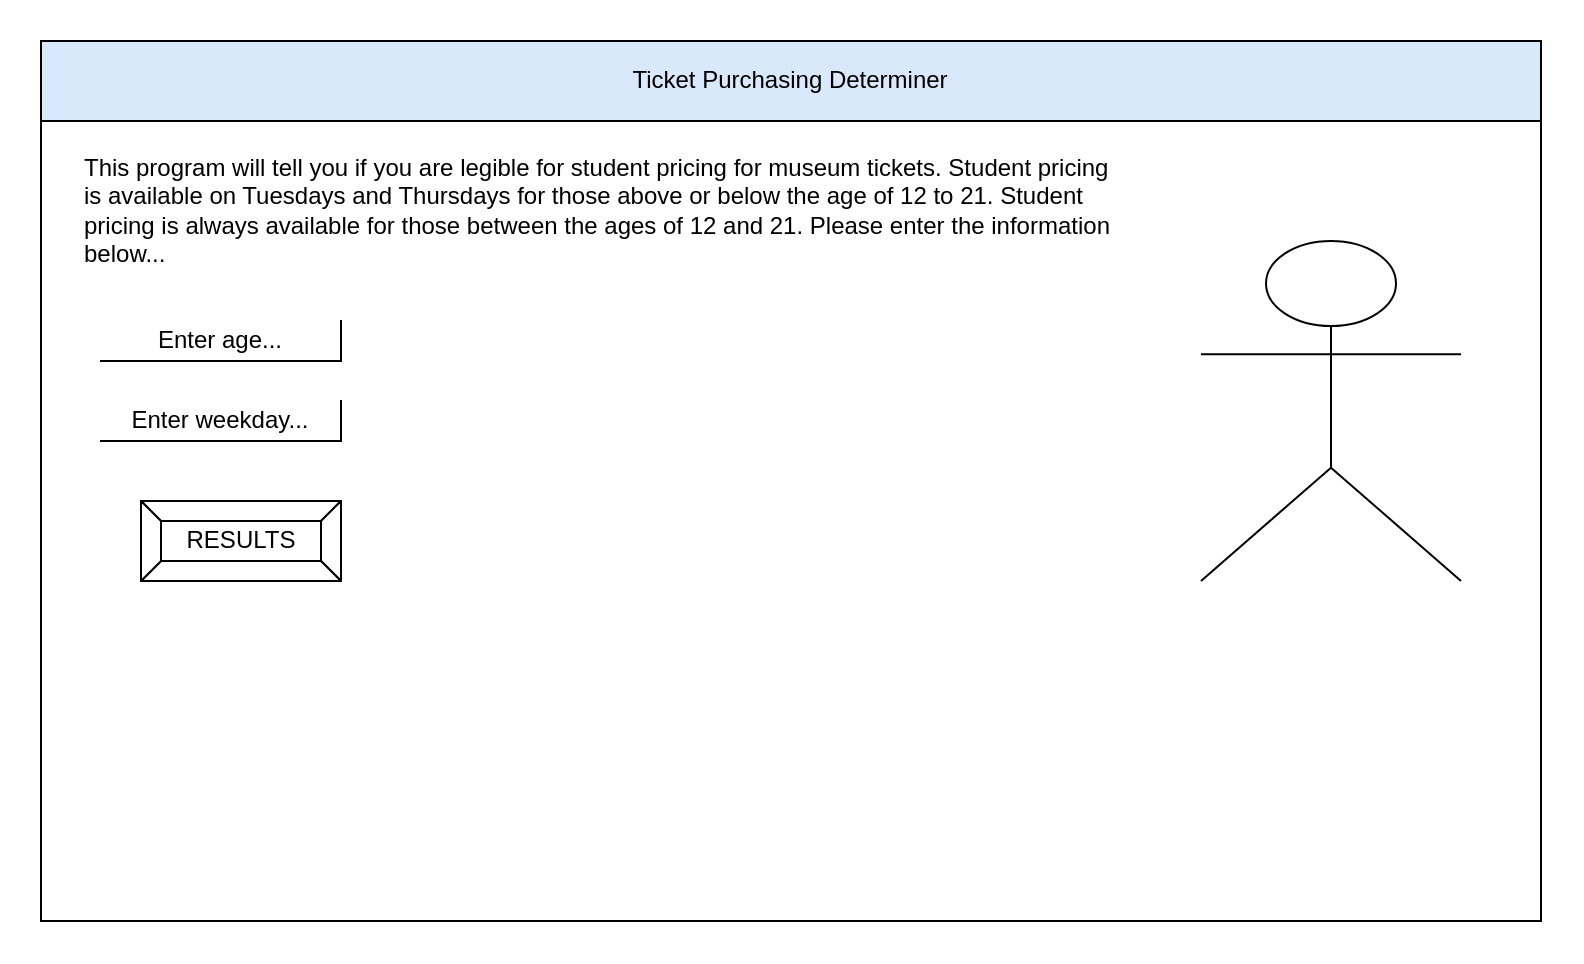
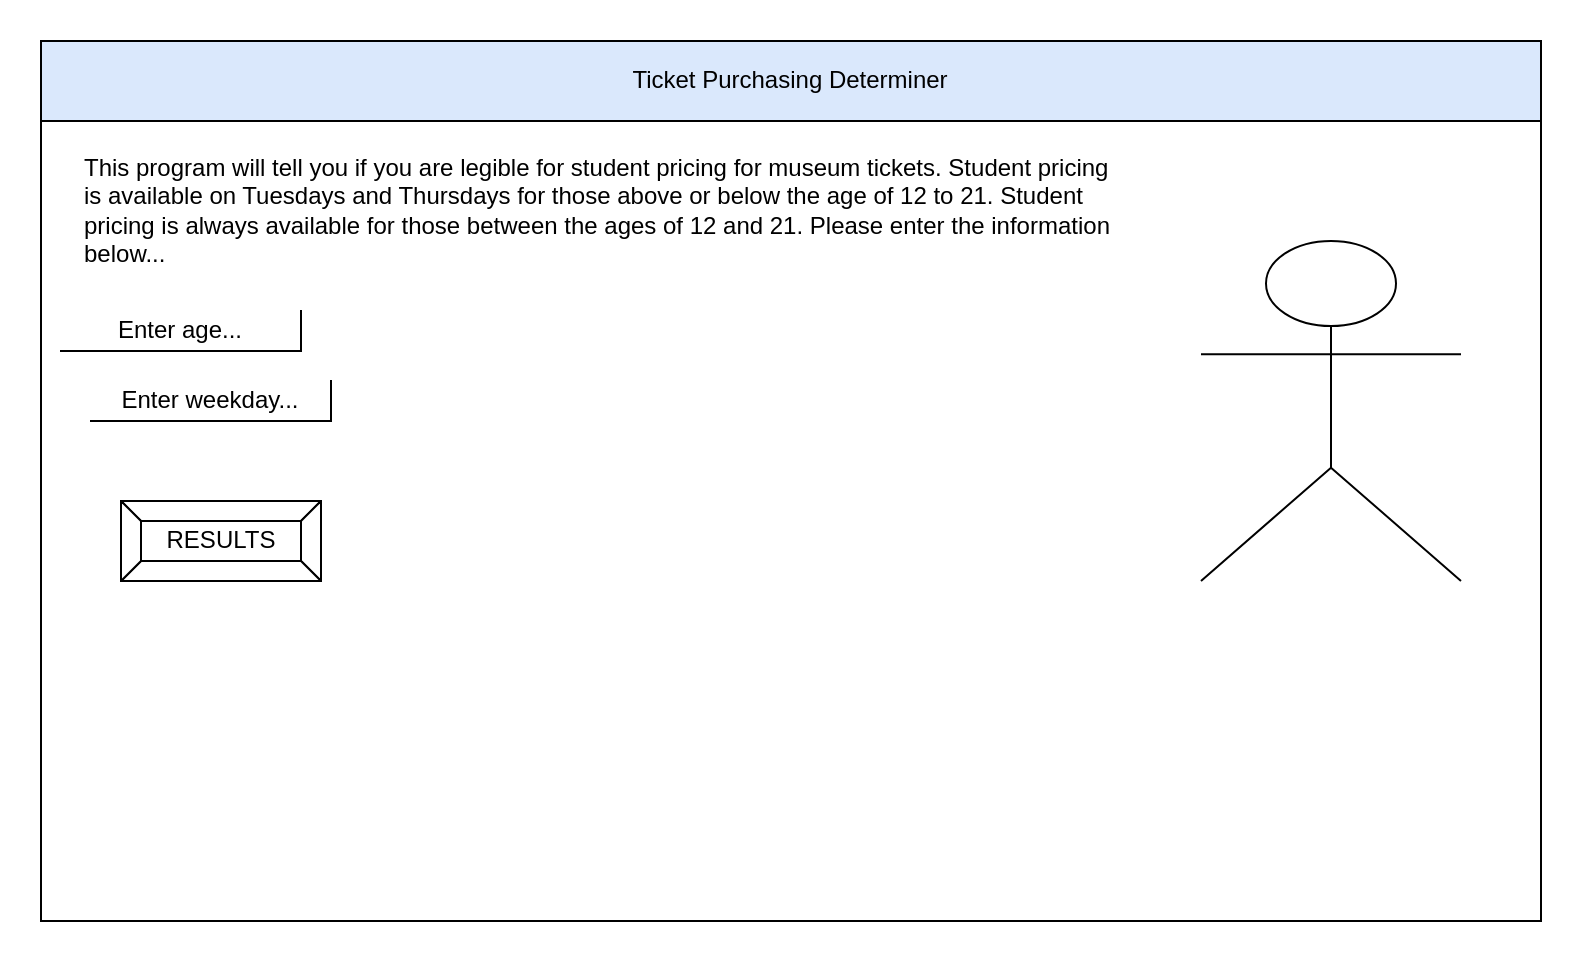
(221, 341) -> (181, 331)
(221, 421) -> (211, 401)
(241, 541) -> (221, 541)
